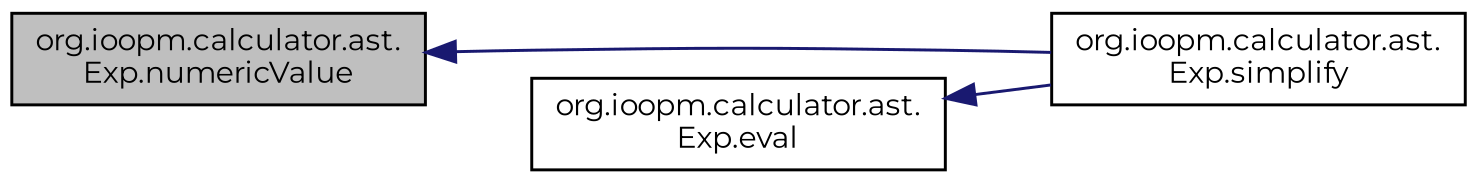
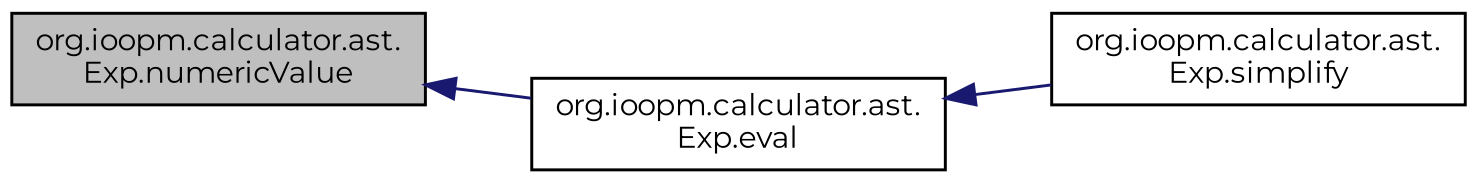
(754, 48) -> (493, 93)
